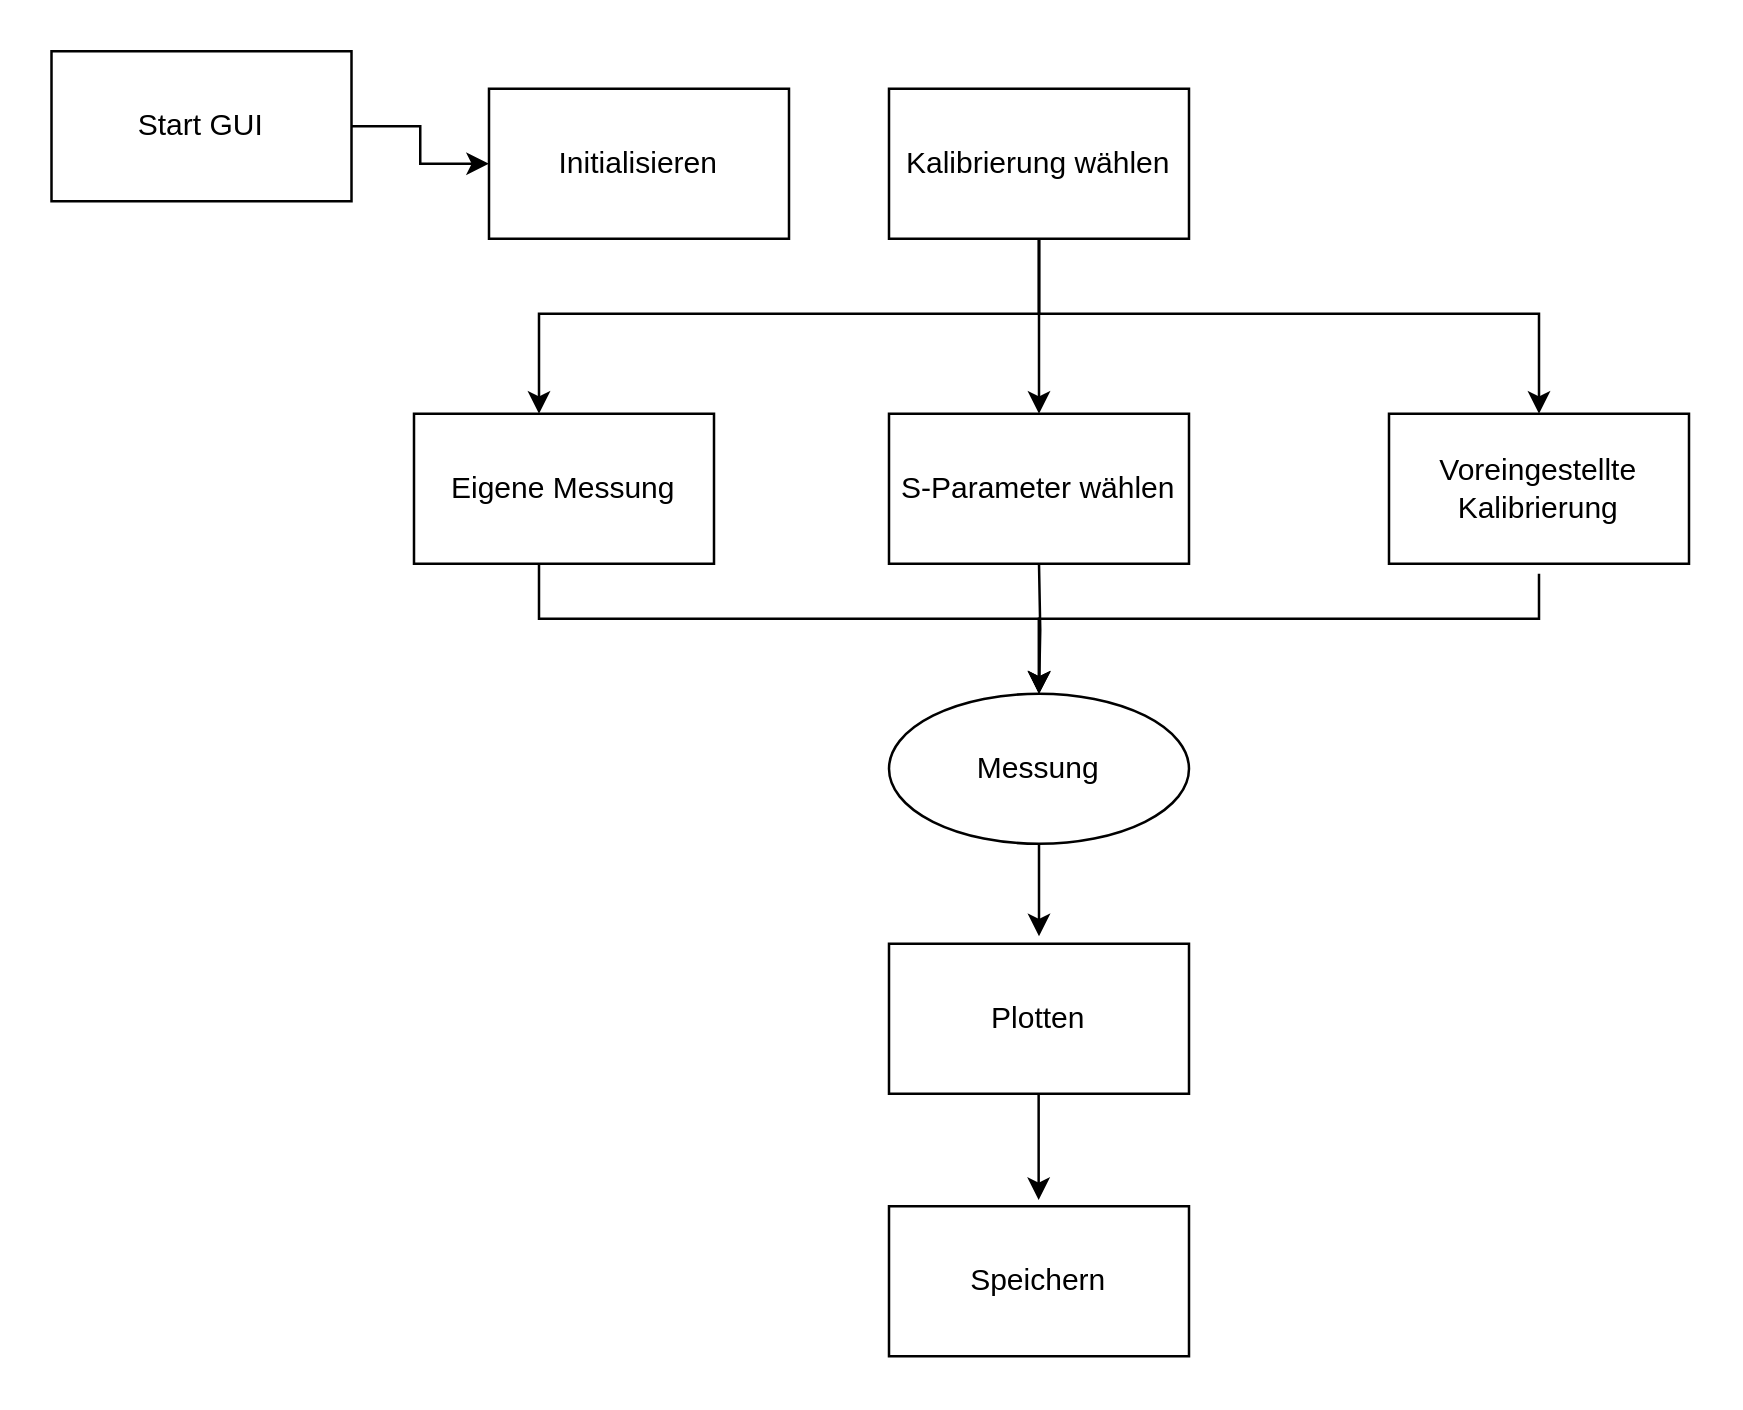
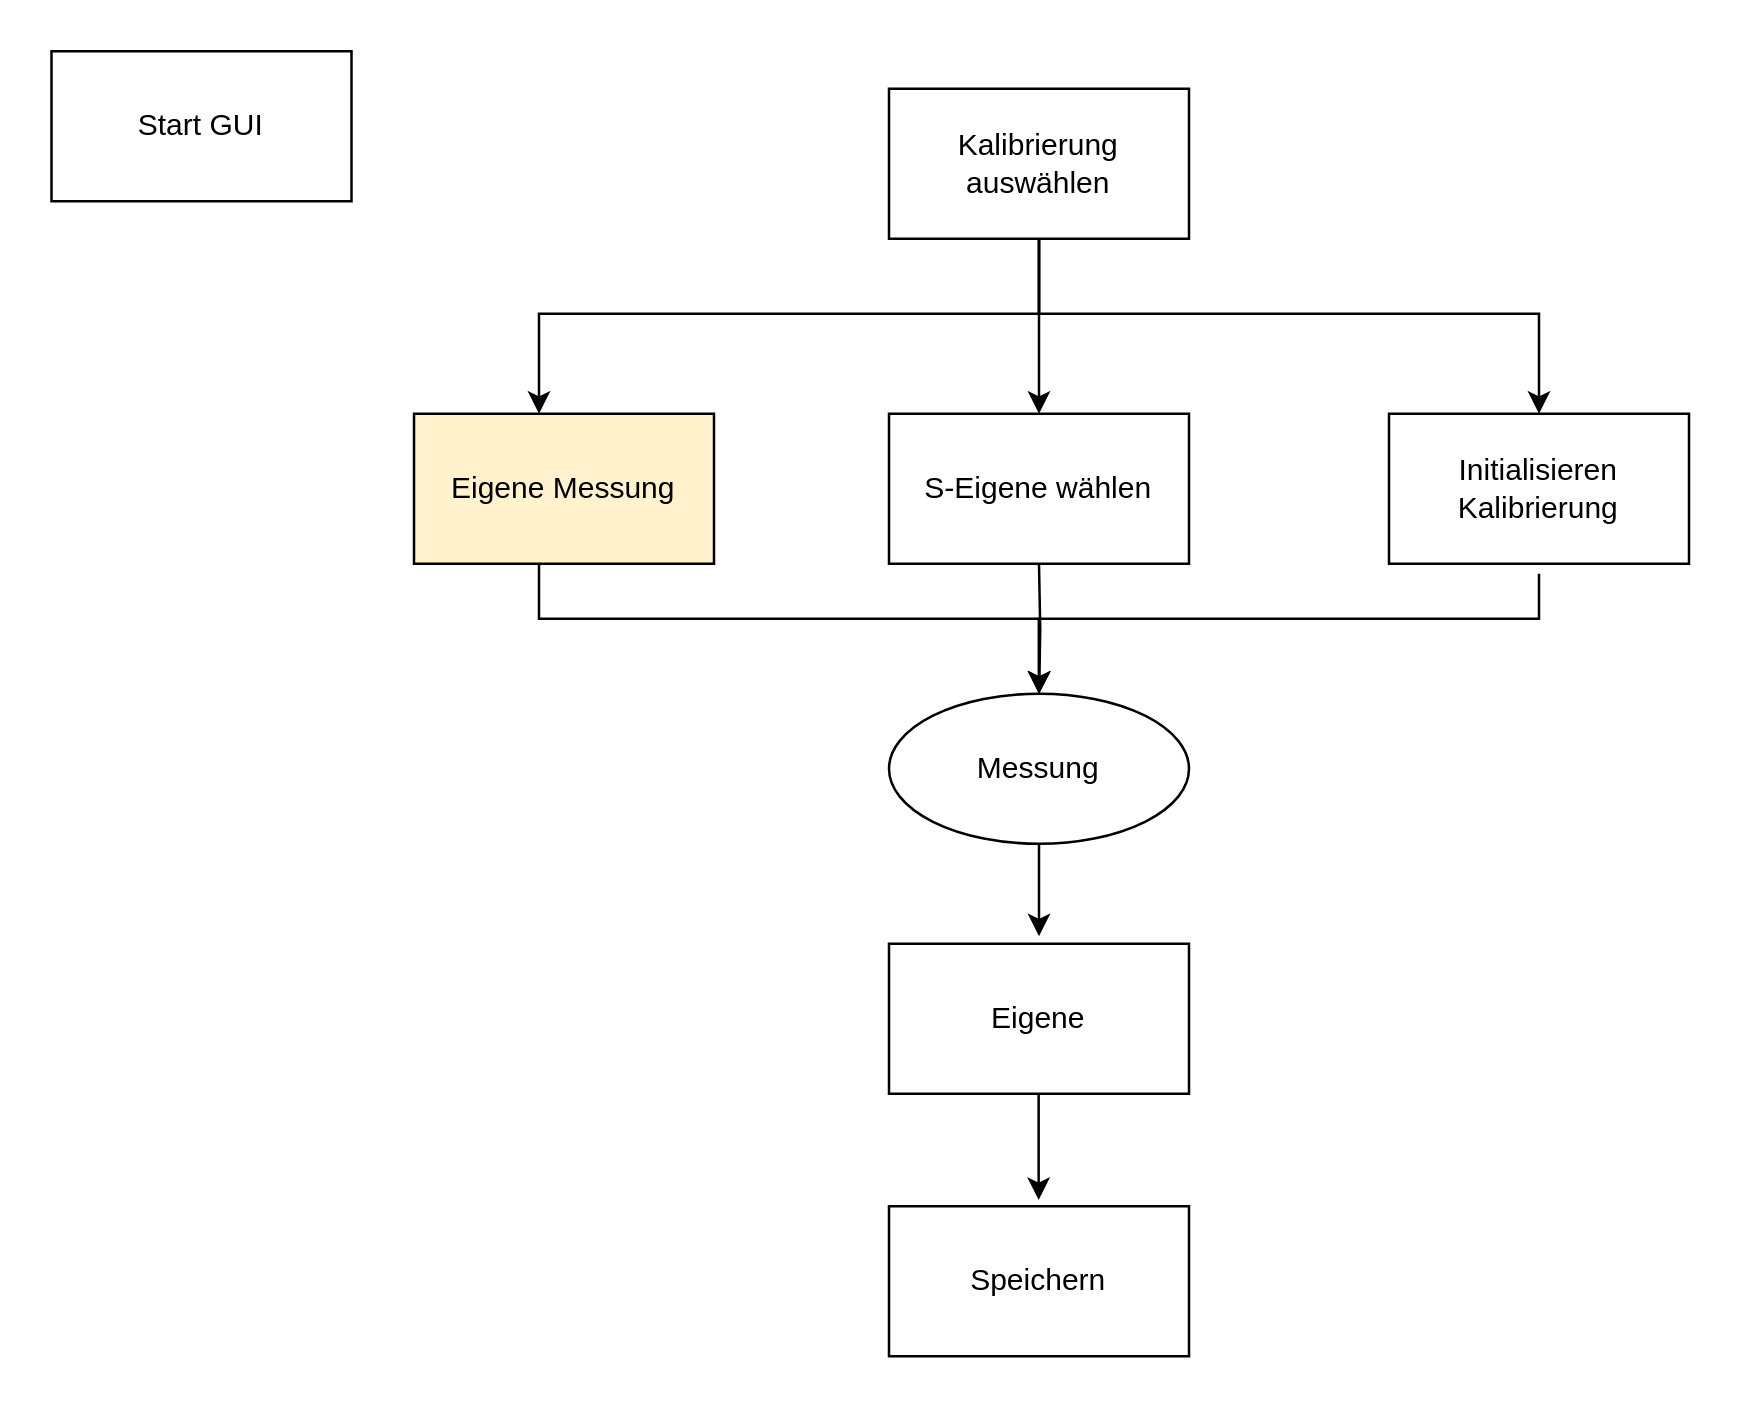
(420, 136) -> none
(639, 164) -> none
(1039, 164) -> (1039, 164)
(564, 489) -> (564, 489)
(1039, 489) -> (1039, 489)
(1539, 489) -> (1539, 489)
(1039, 1019) -> (1039, 1019)
